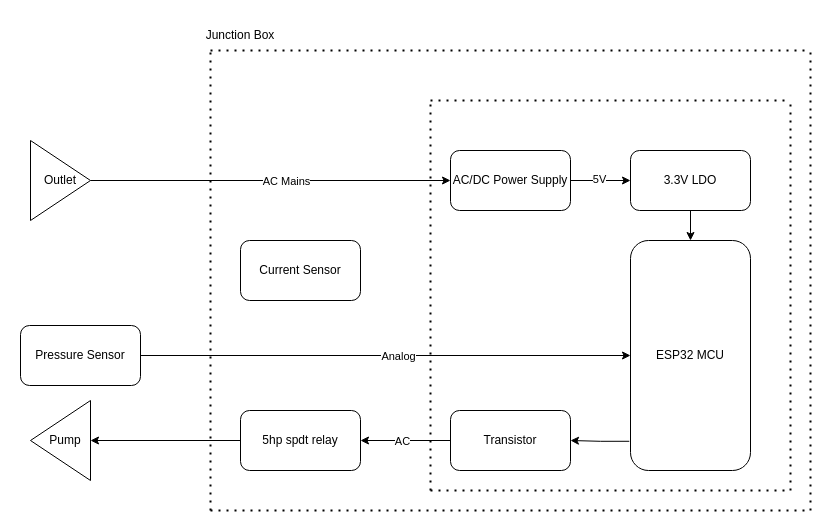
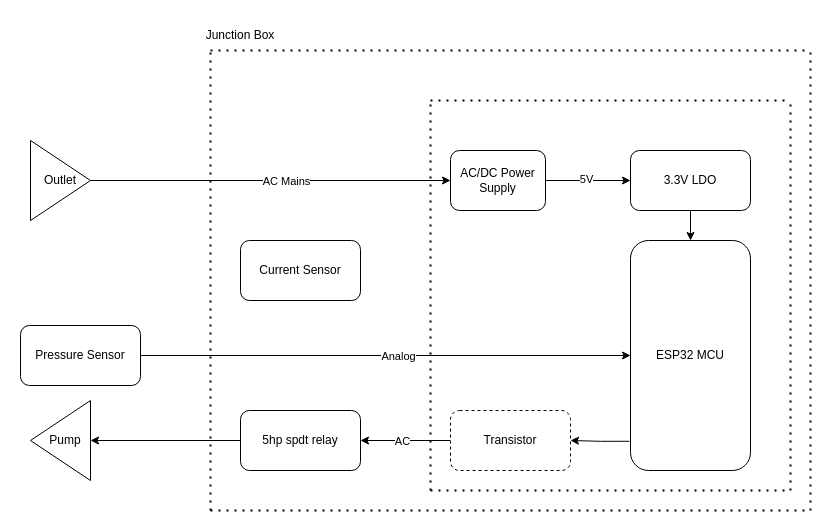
(511, 181) -> (498, 181)
(511, 441) -> (511, 441)
